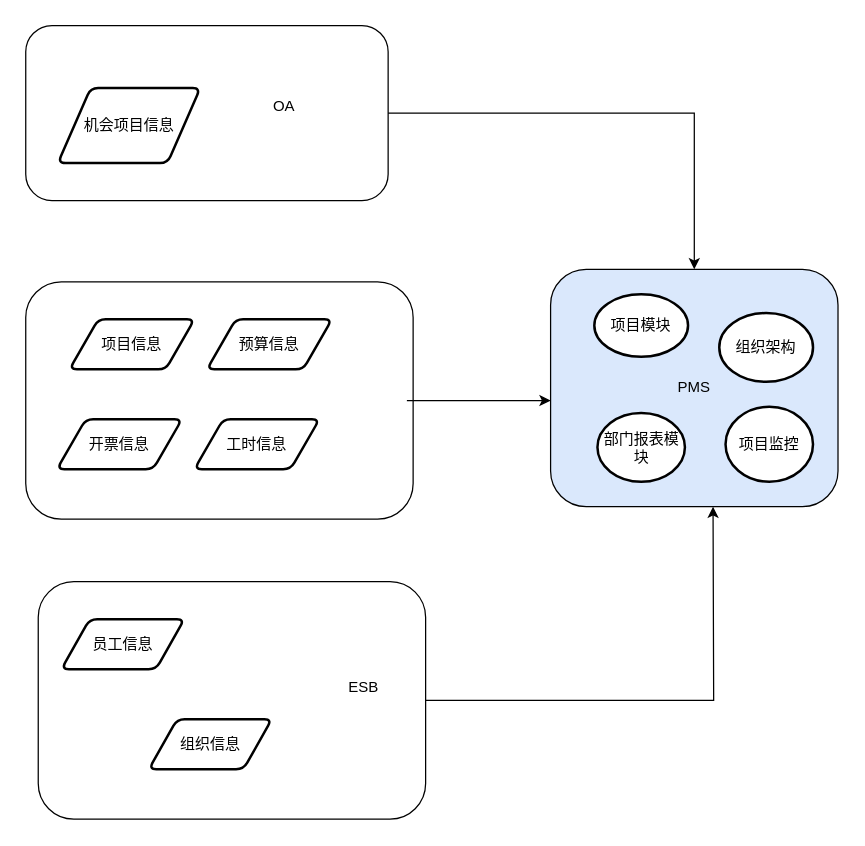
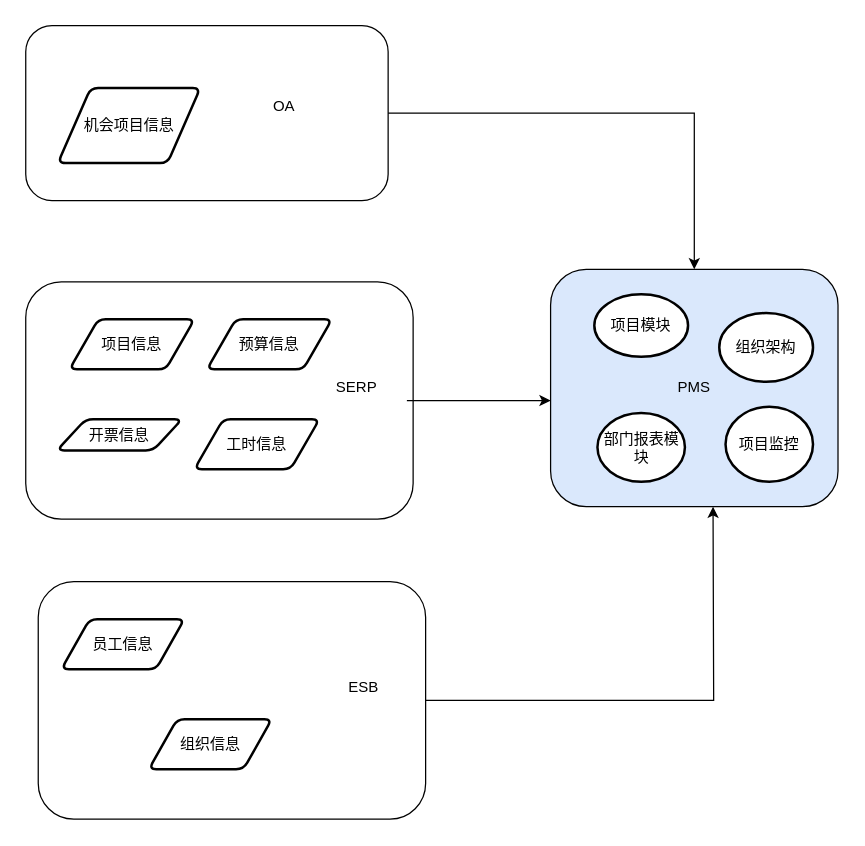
none -> (357, 388)
(119, 444) -> (119, 435)
